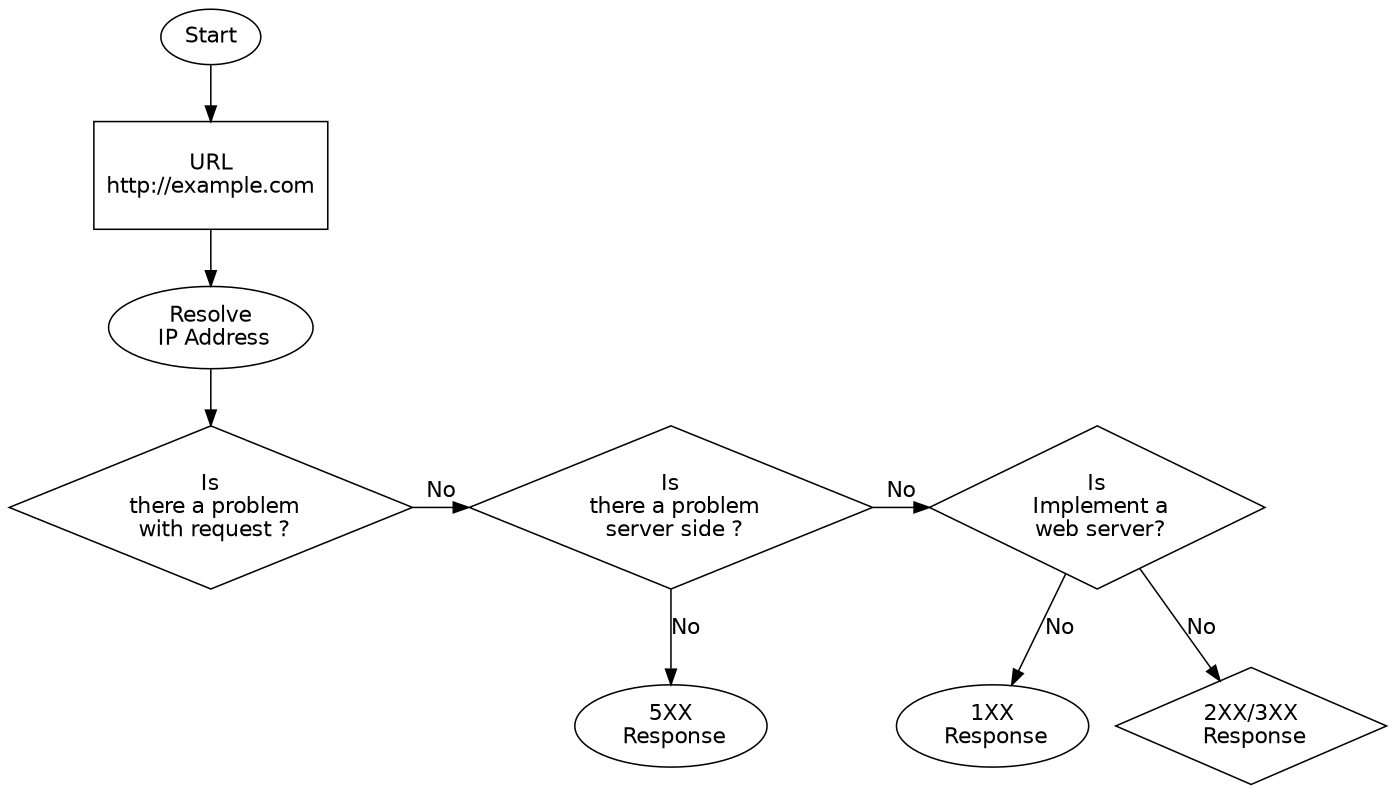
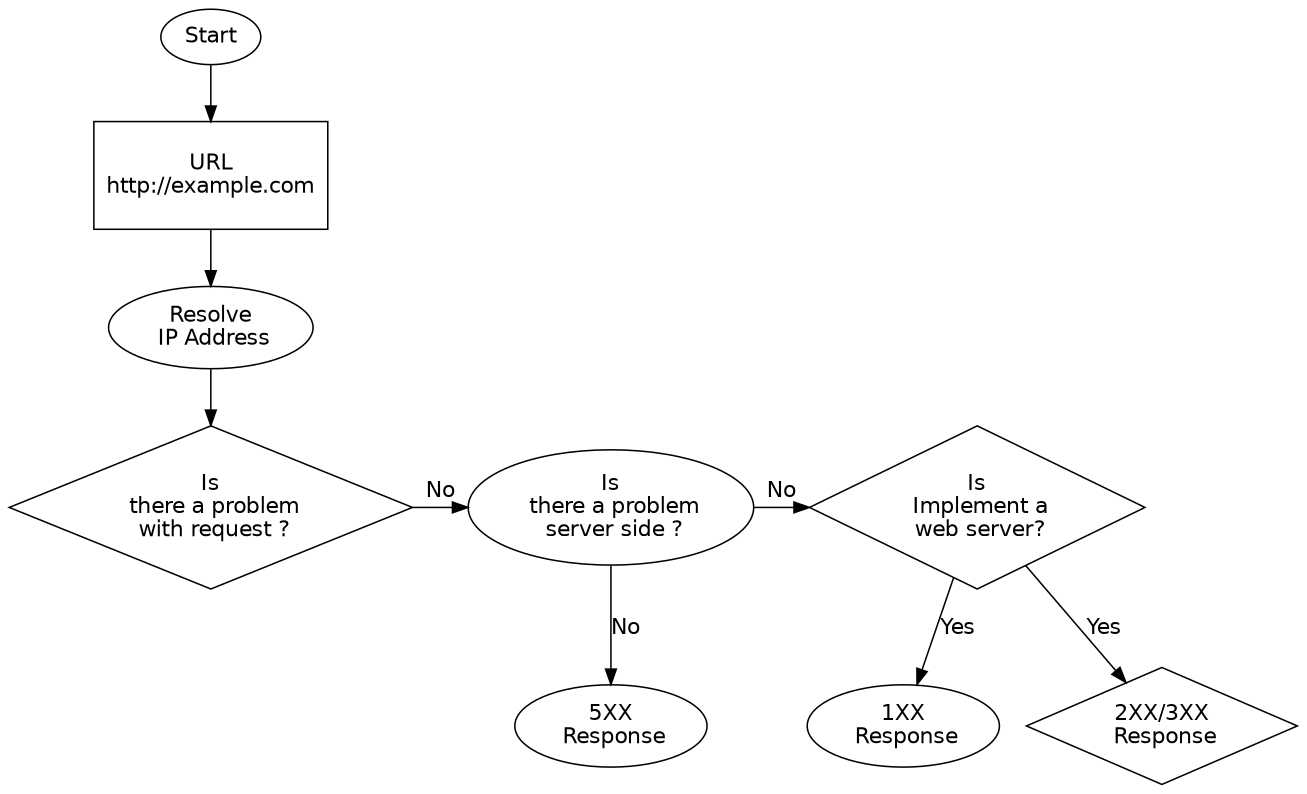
(671, 507) -> (611, 507)
(1060, 628) -> (958, 628)
(1201, 628) -> (1104, 628)
